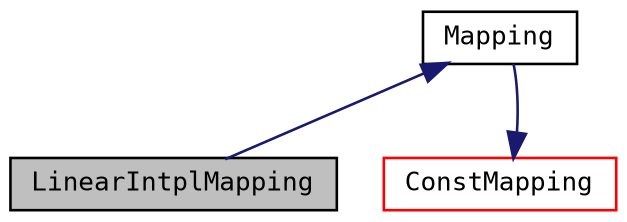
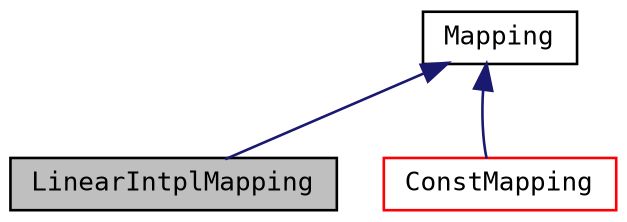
(517, 98) -> (483, 124)
